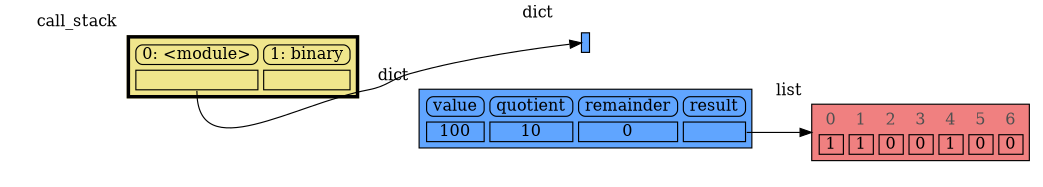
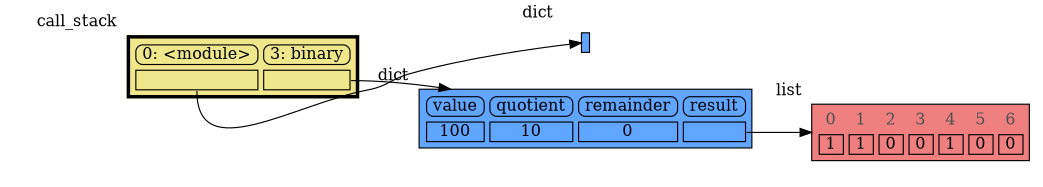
(307, 54) -> (307, 54)
none -> (404, 83)
